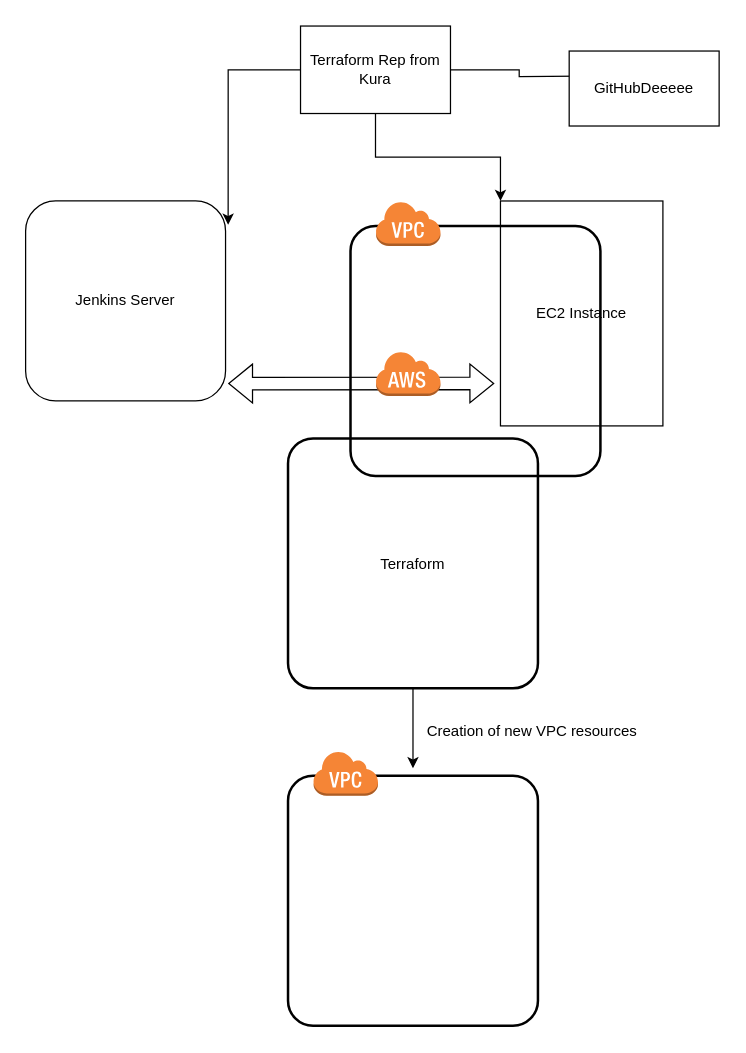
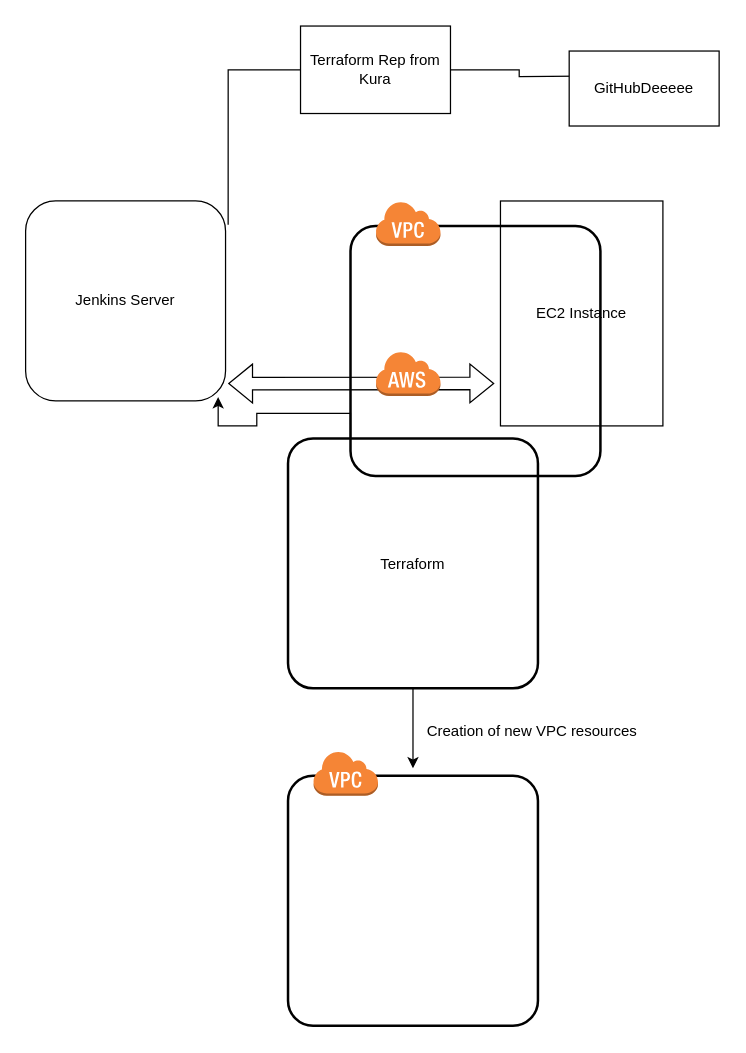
(434, 157) -> none
(228, 214) -> (228, 218)
none -> (268, 413)
